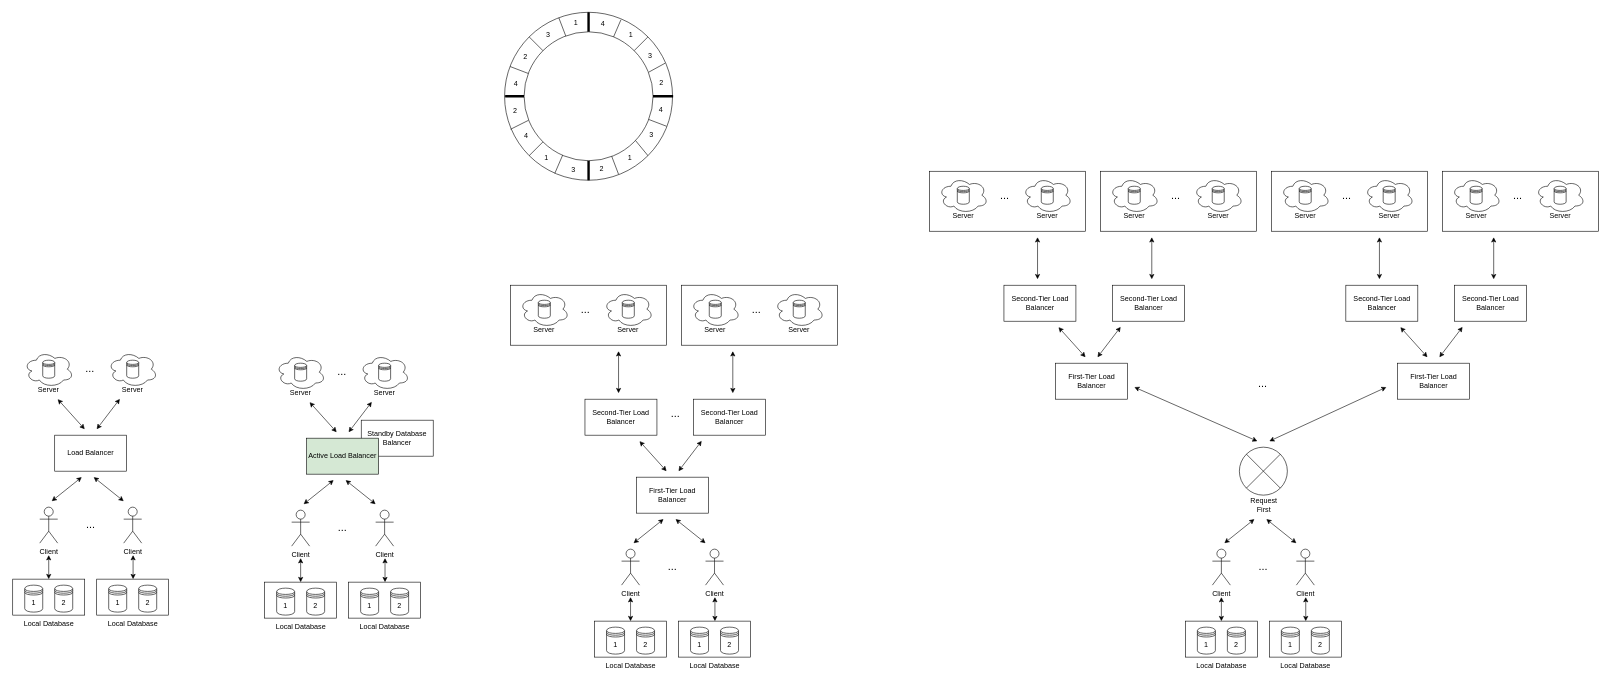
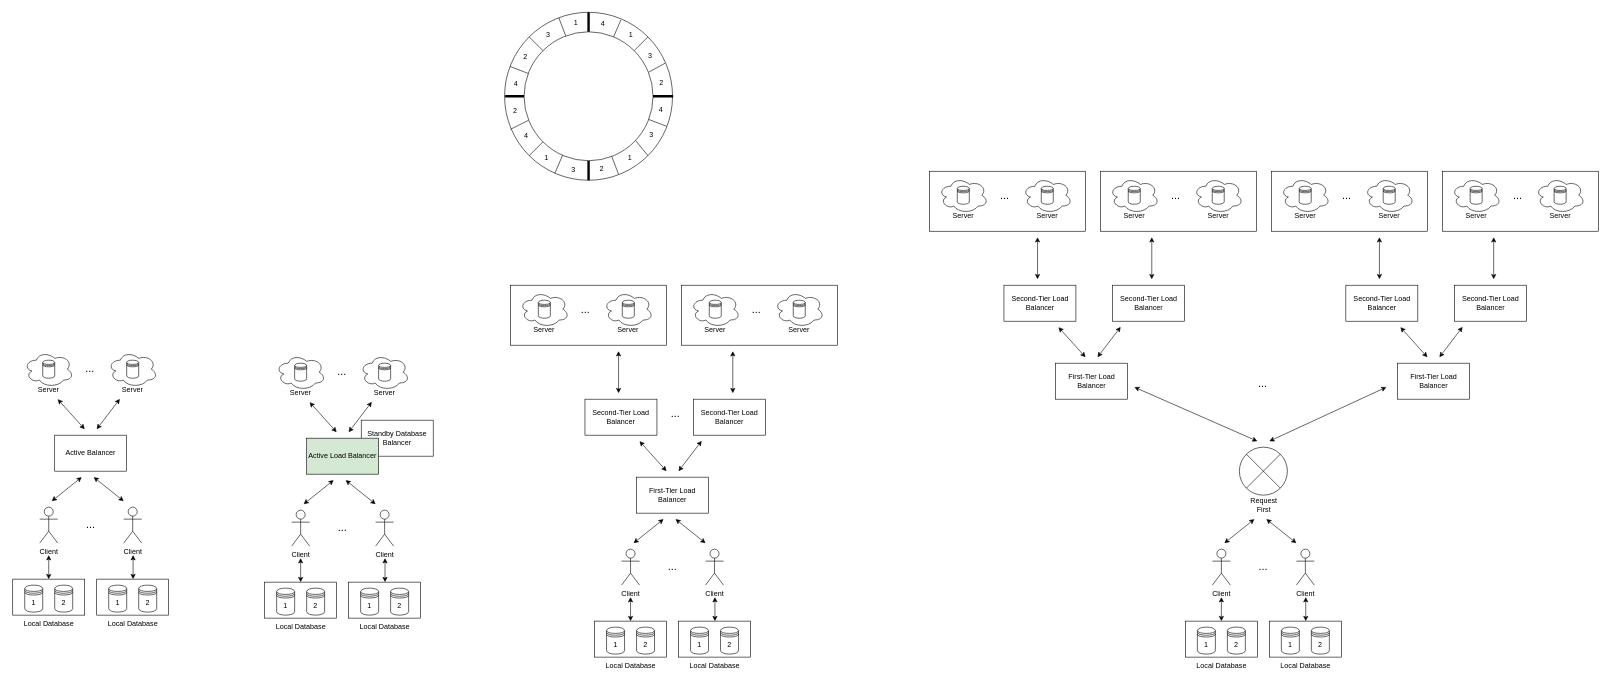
(90, 453) -> (90, 453)
